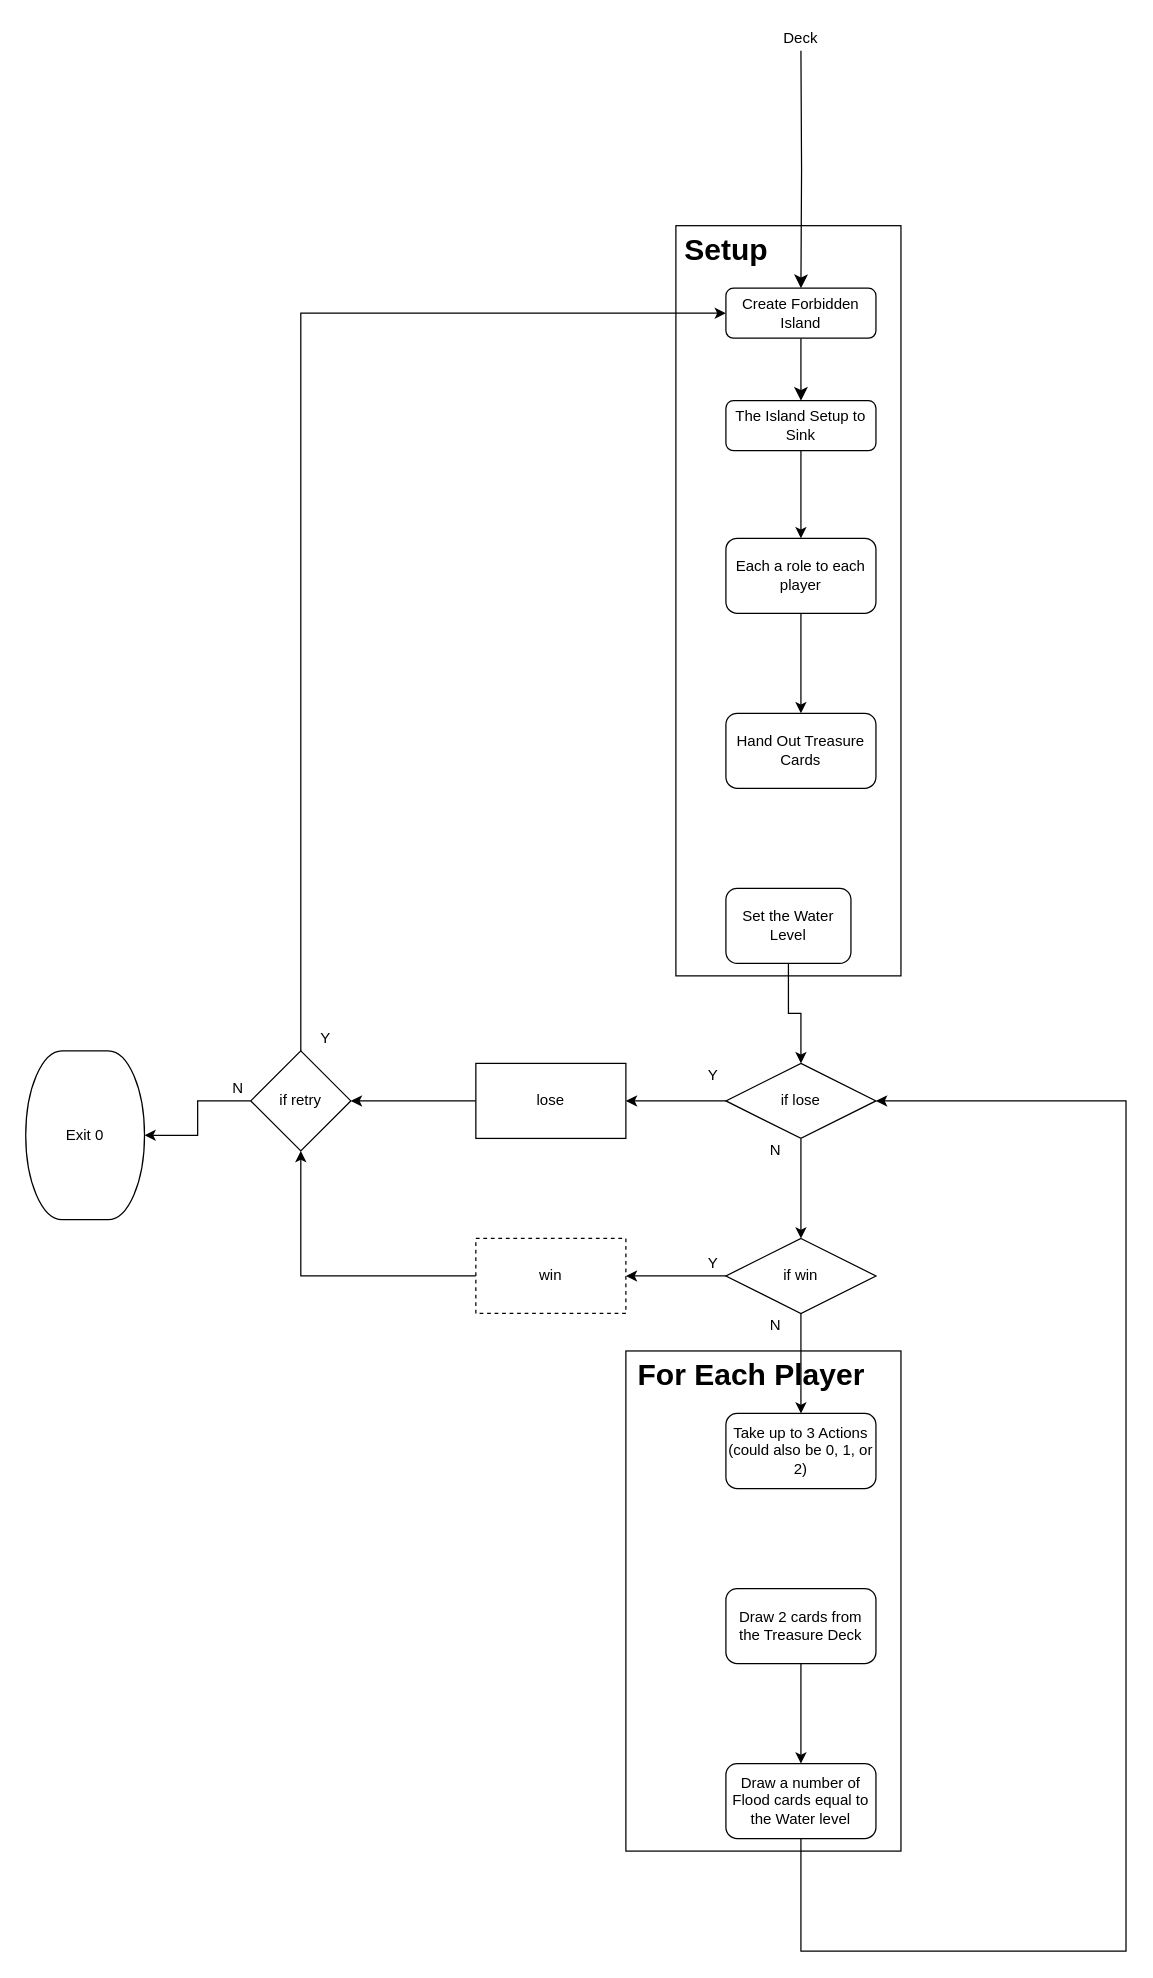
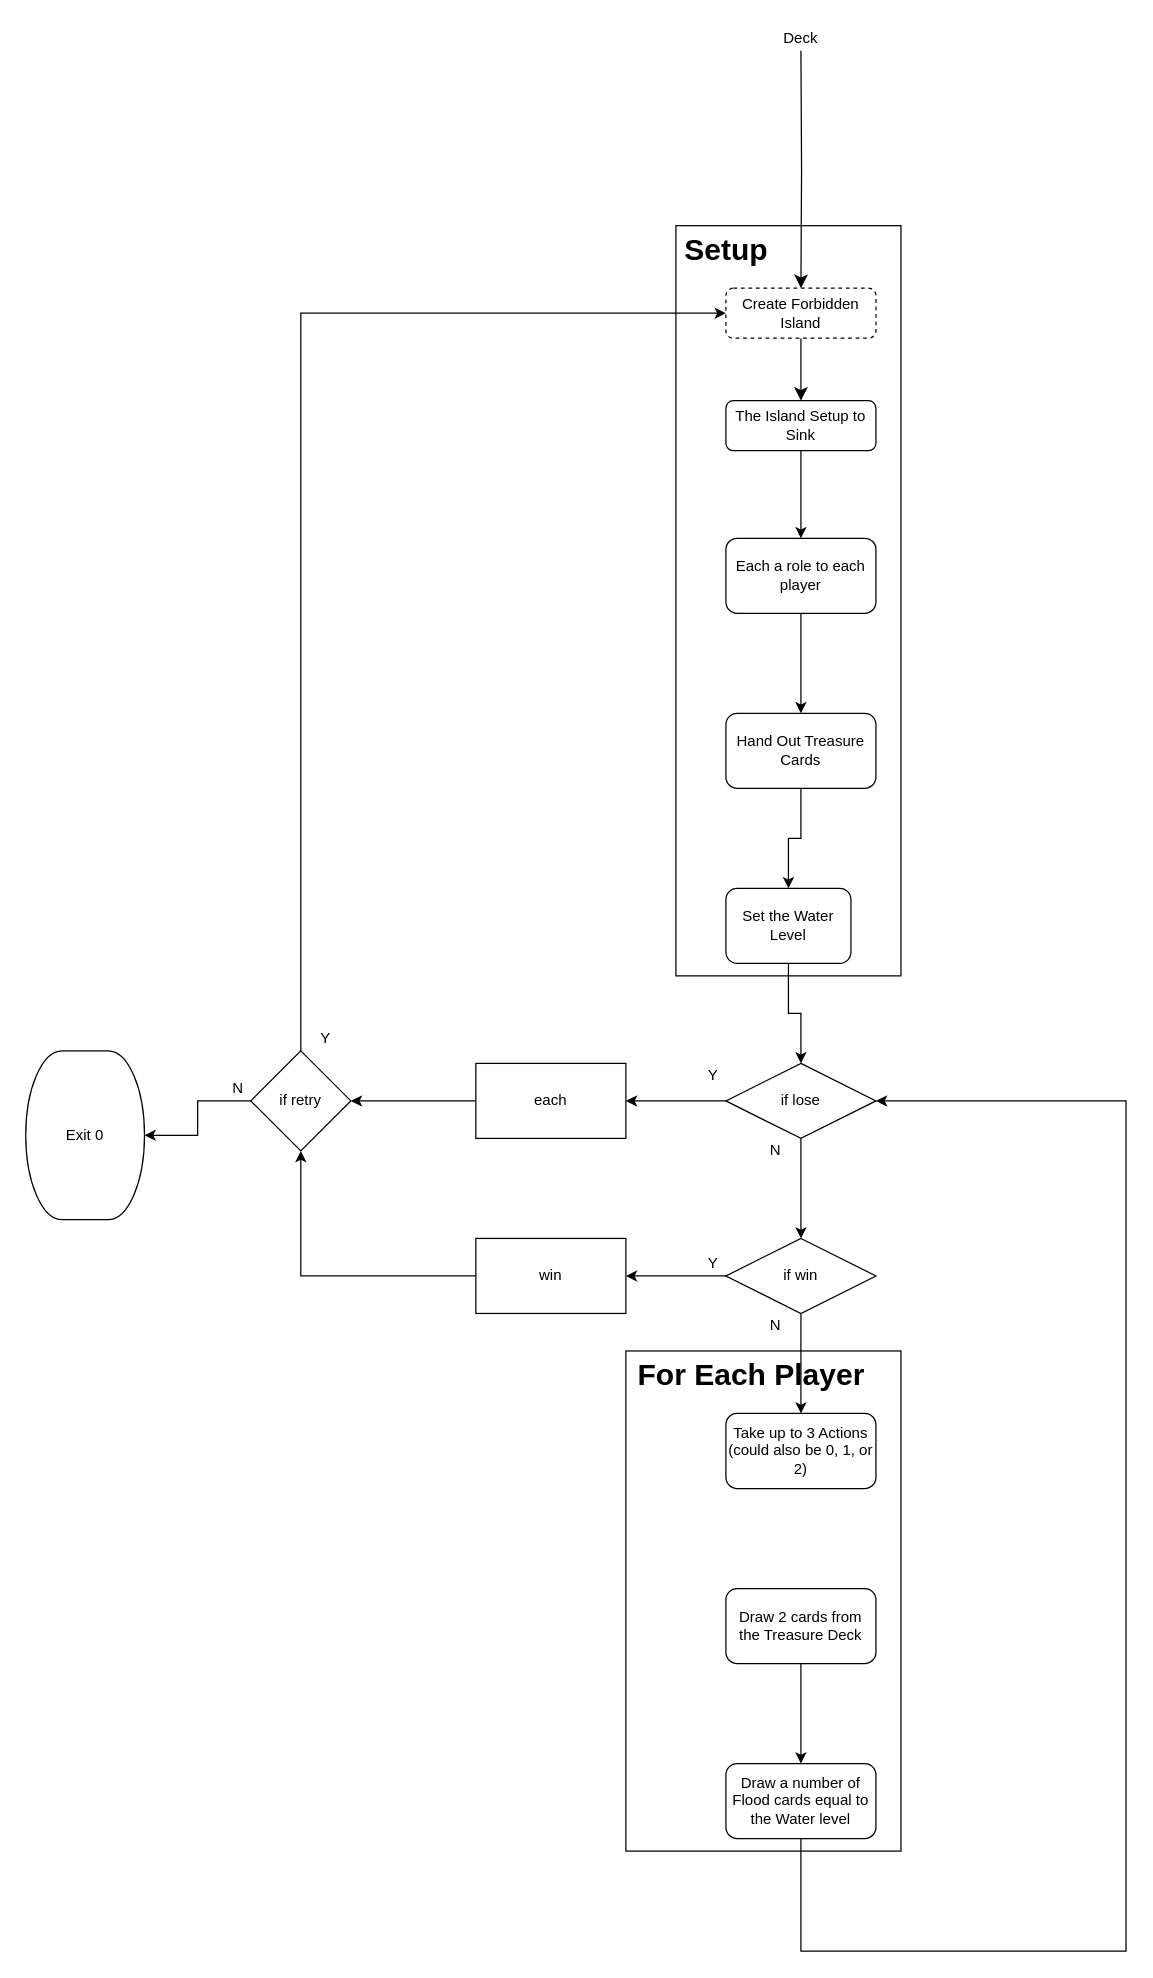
(801, 313) -> (801, 313)
none -> (799, 838)
(551, 1101) -> (551, 1101)
(551, 1276) -> (551, 1276)
